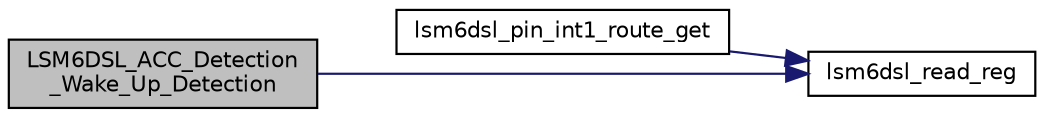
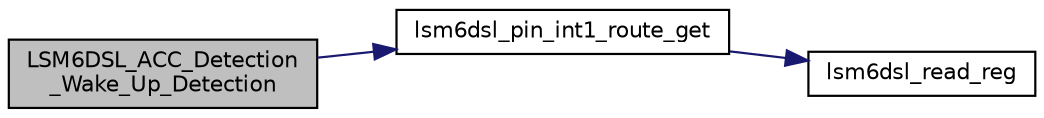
(552, 74) -> (346, 55)
